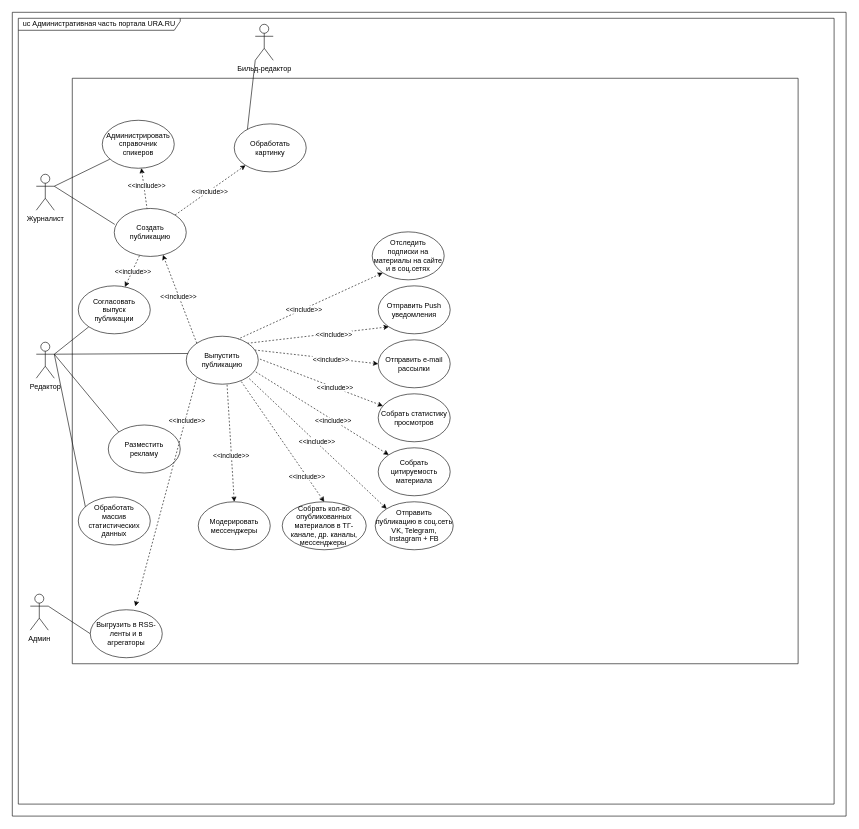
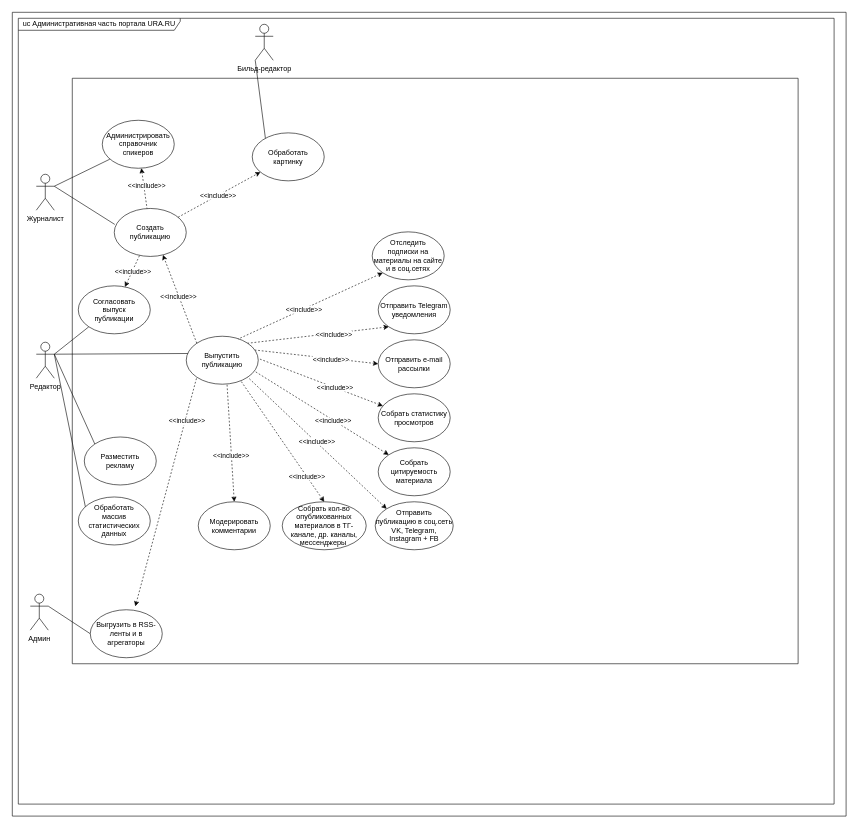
(270, 148) -> (288, 157)
(414, 310) -> (414, 310)
(144, 449) -> (120, 461)
(234, 526) -> (234, 526)
